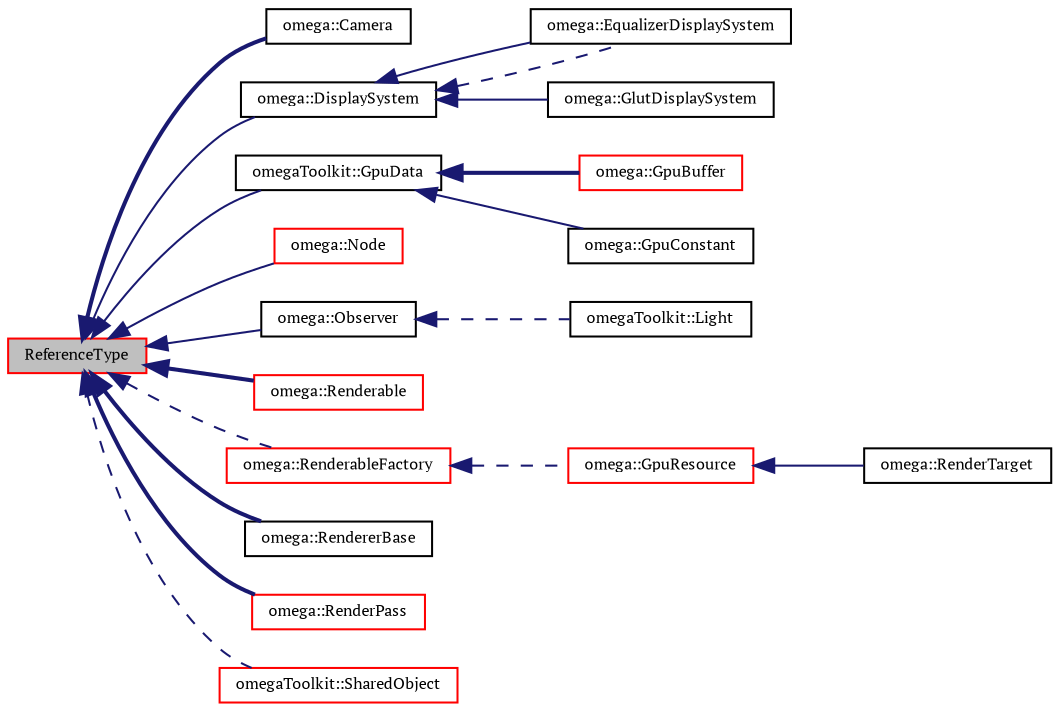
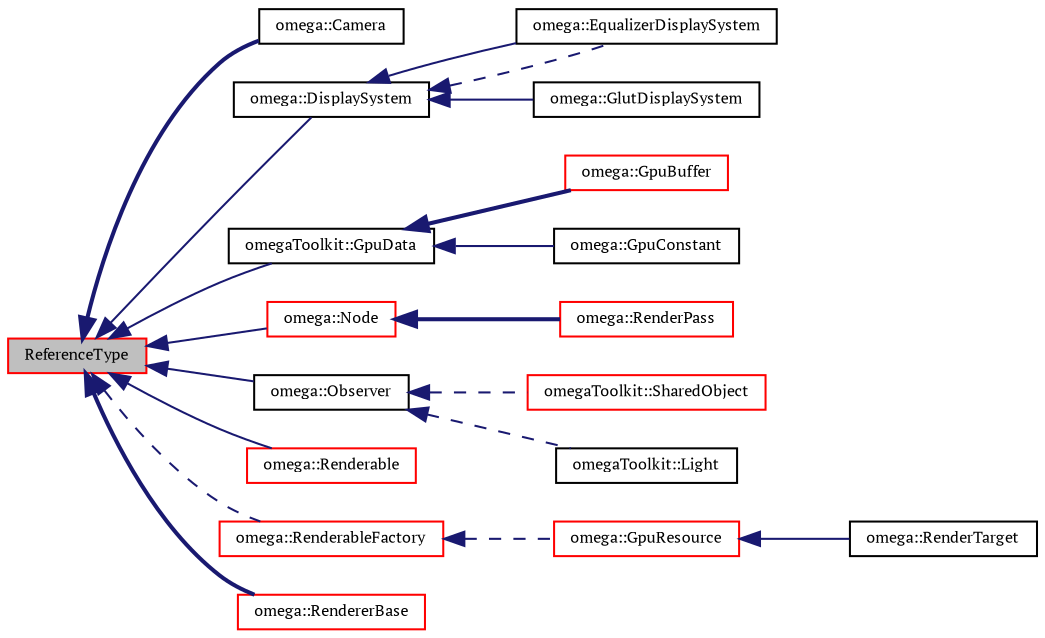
(211, 375) -> (198, 419)
(157, 509) -> (488, 319)
(339, 539) -> (331, 612)
(144, 548) -> (479, 392)
